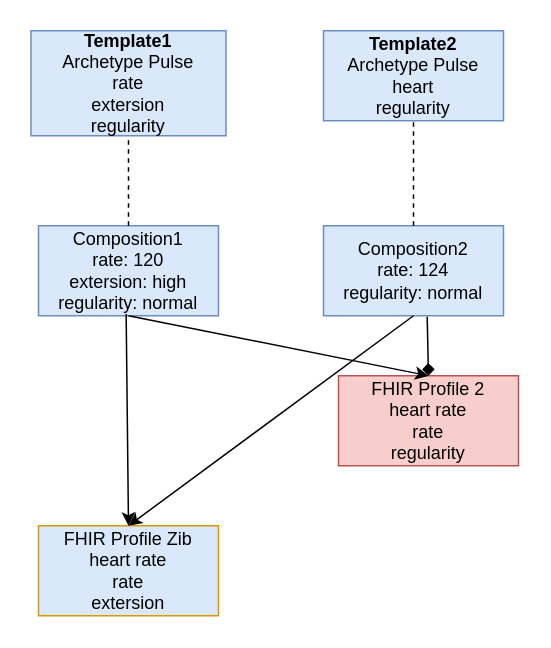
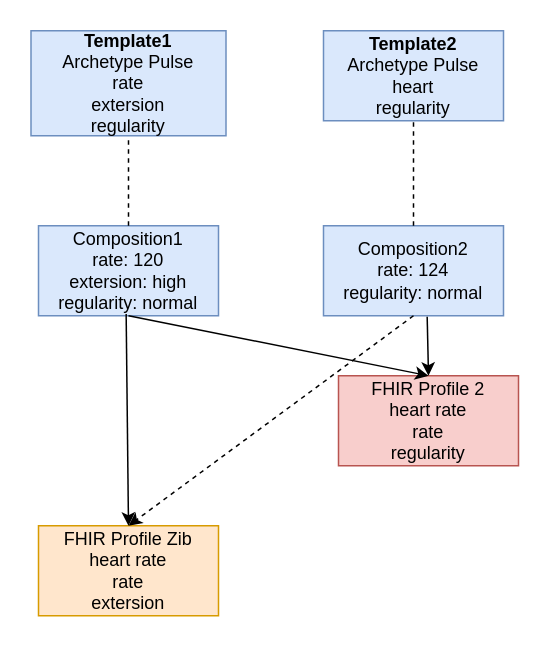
(428, 363) -> (428, 364)
(274, 419) -> (274, 419)
(128, 571) -> (128, 571)
